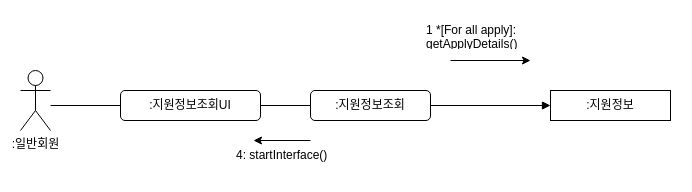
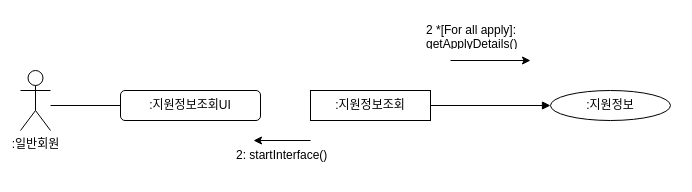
(507, 36) -> (507, 36)
(286, 106) -> none
(371, 106) -> (371, 106)
(611, 106) -> (611, 106)
(287, 156) -> (287, 156)
